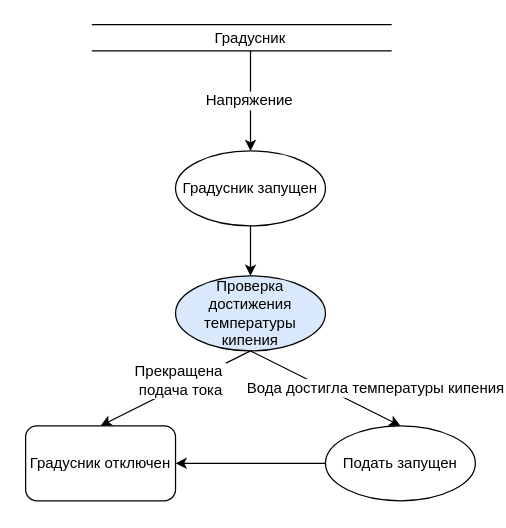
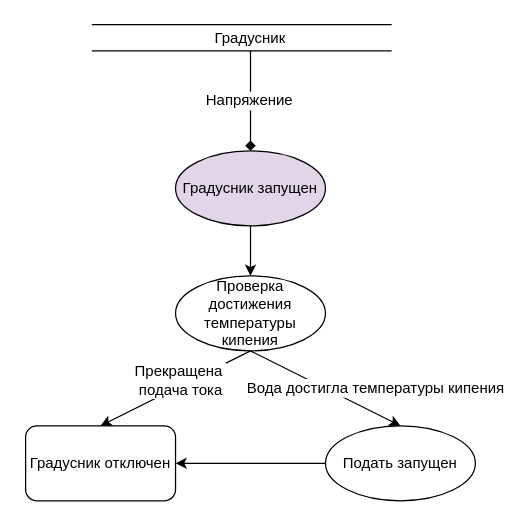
(251, 141) -> (251, 140)
(251, 188) -> (251, 188)
(251, 313) -> (251, 313)
